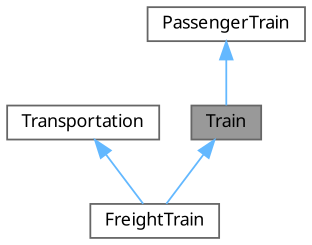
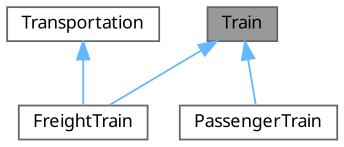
(226, 83) -> (252, 83)
